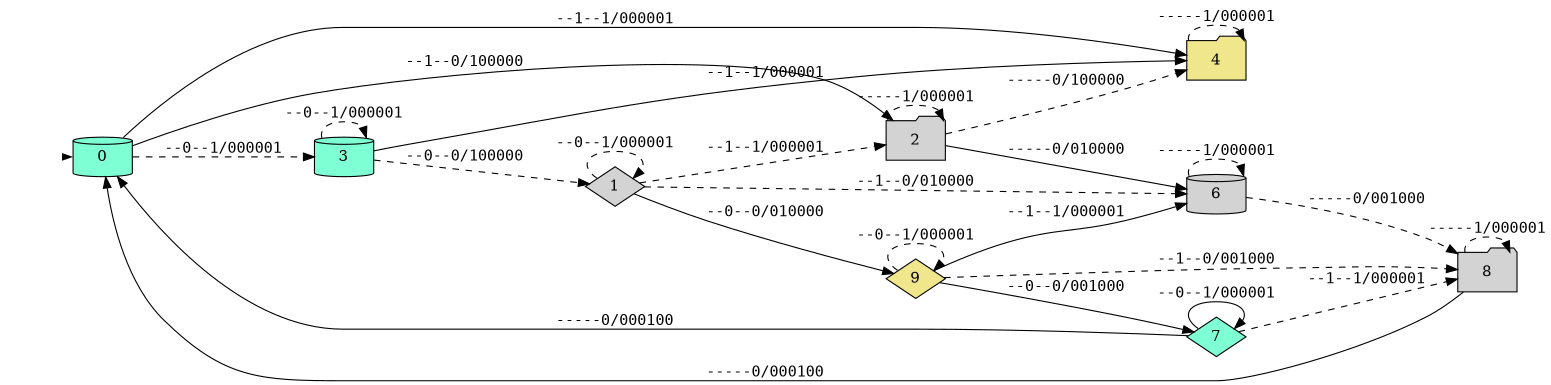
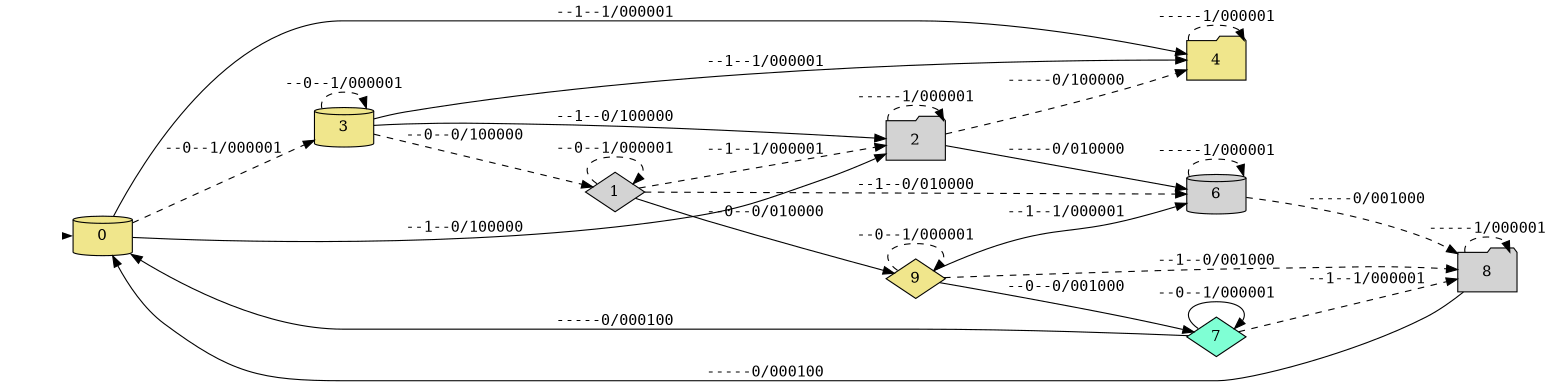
none -> (624, 126)
(103, 157) -> (103, 236)
(344, 157) -> (344, 127)
